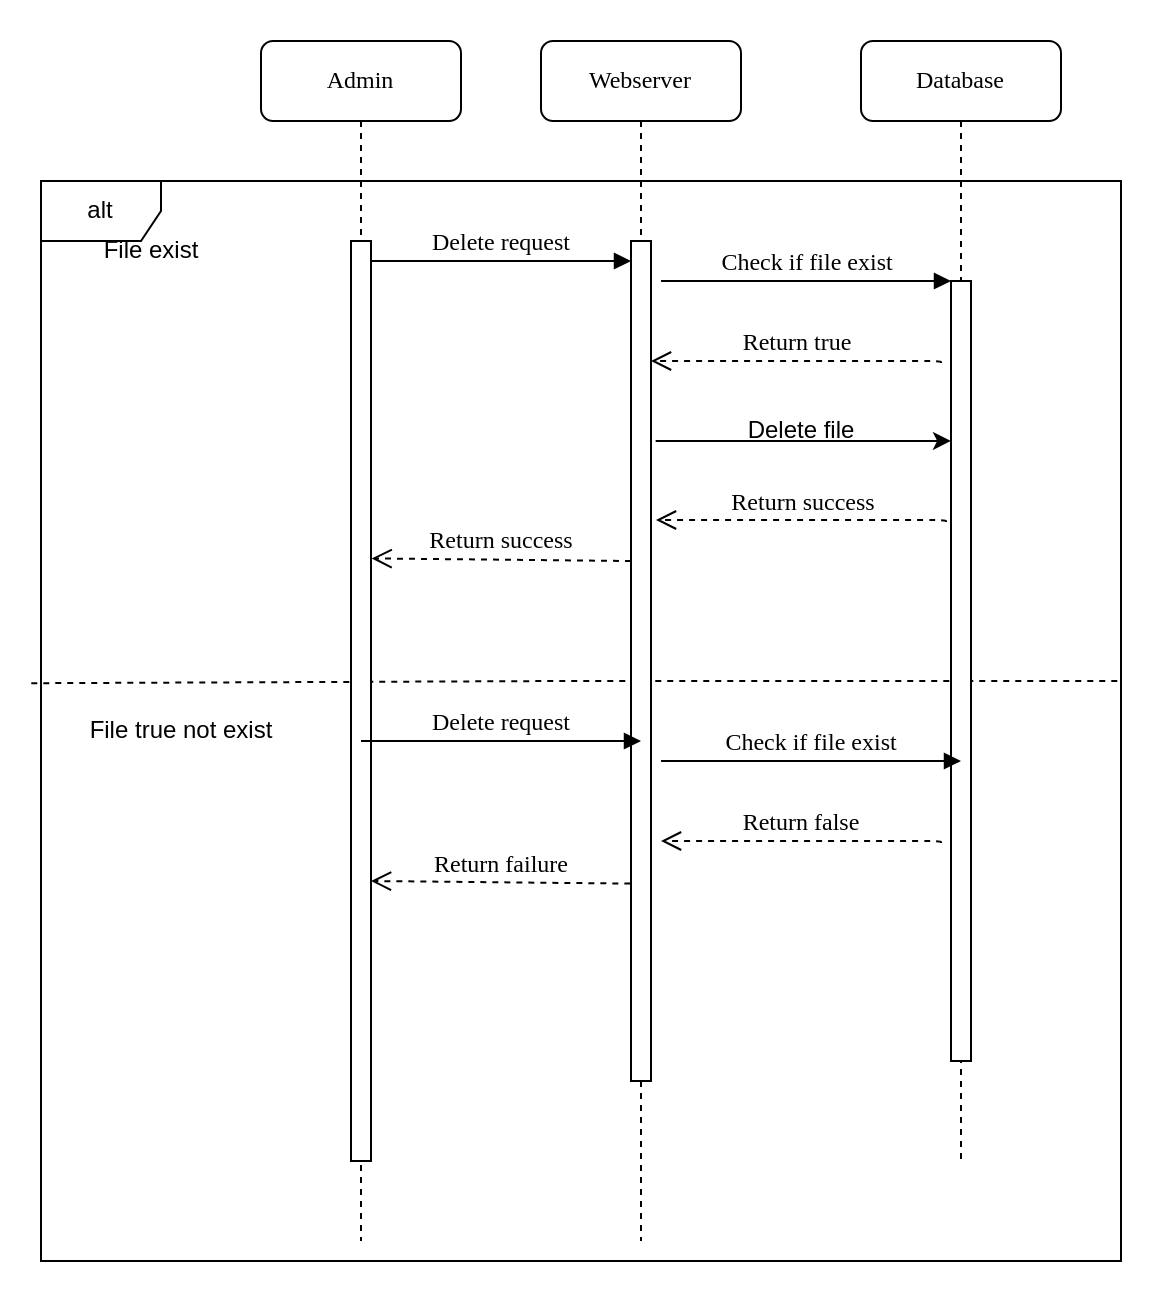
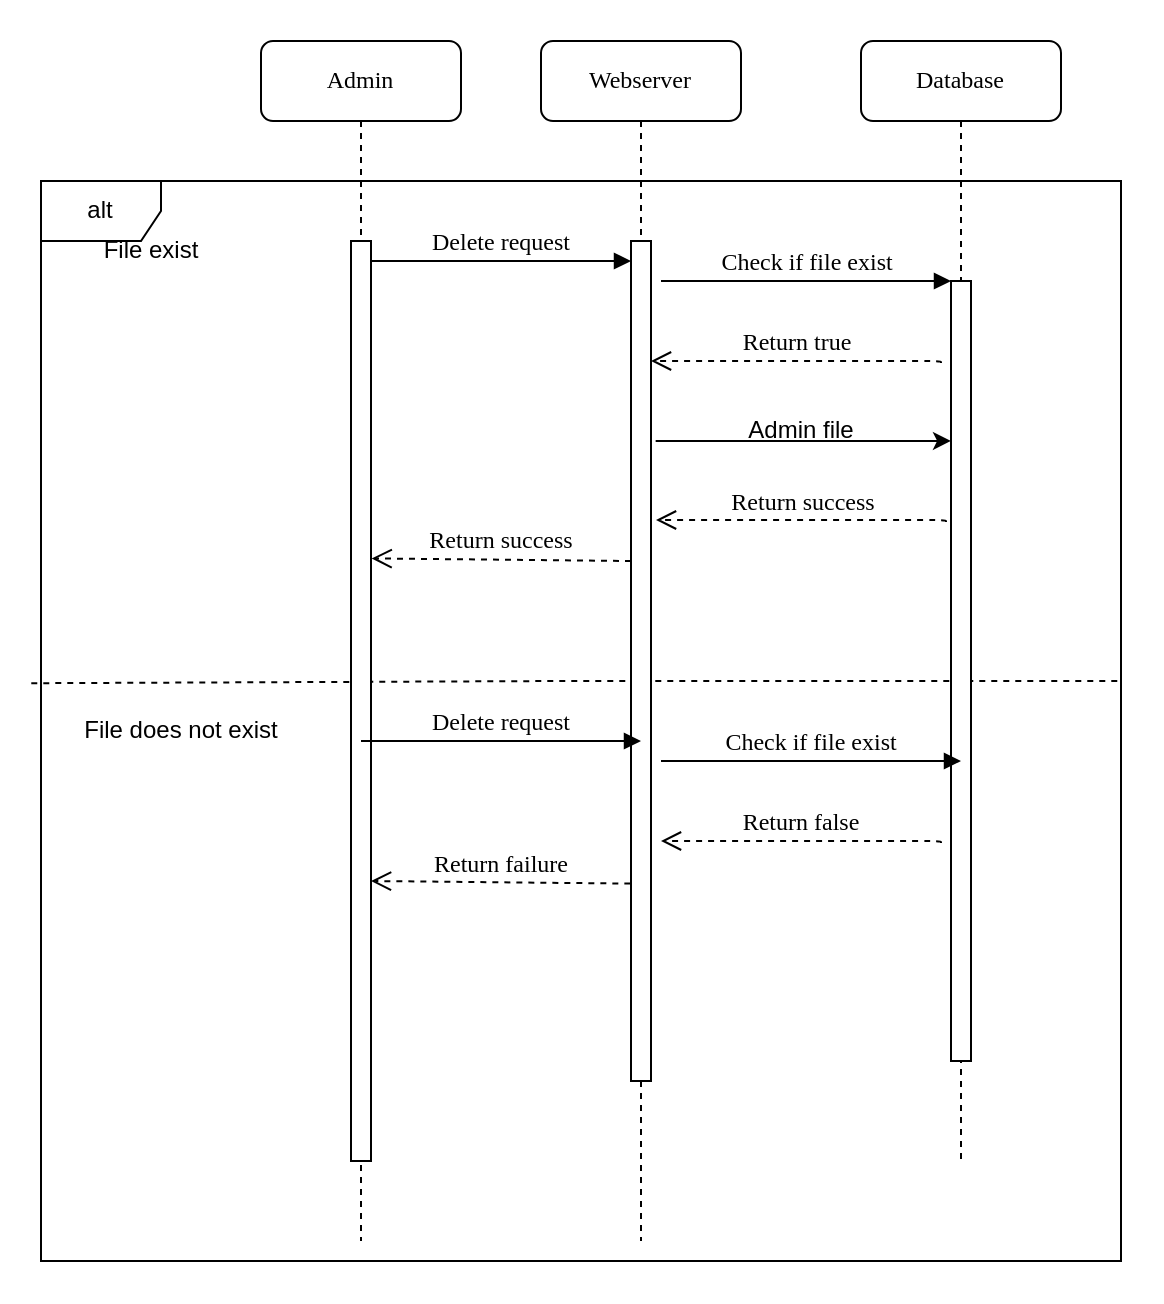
(802, 431) -> (802, 431)
(182, 731) -> (182, 731)
